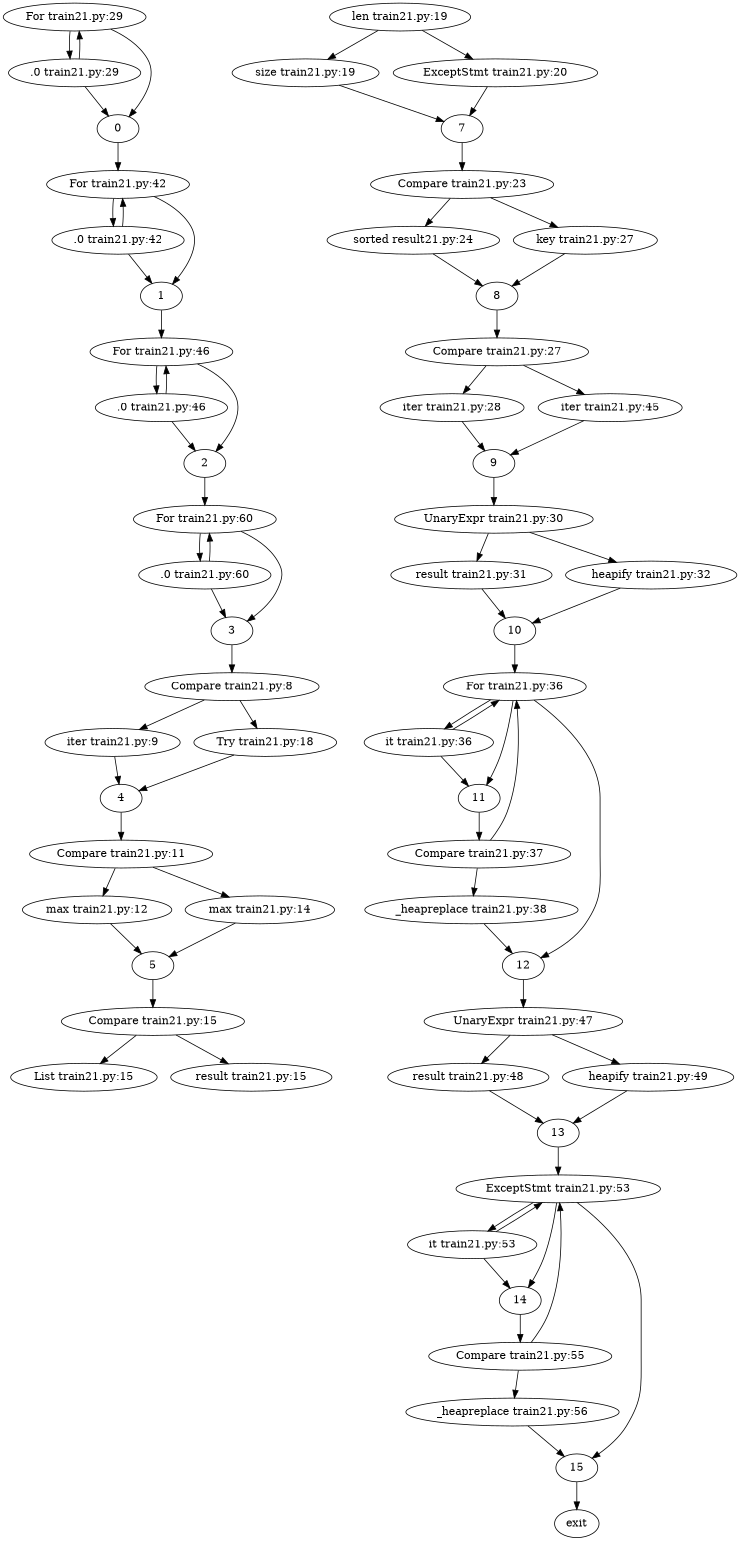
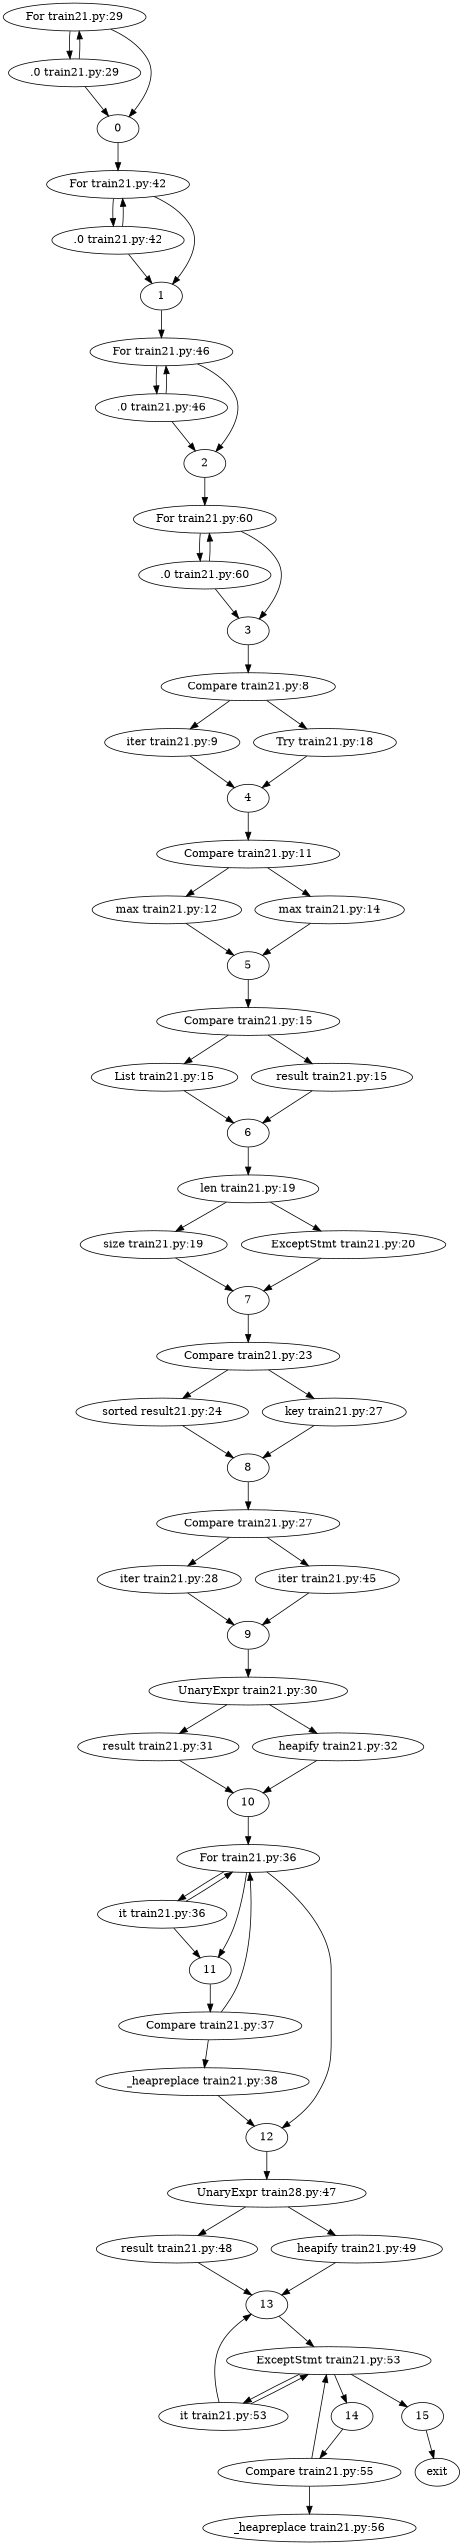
(523, 1021) -> (267, 2193)
none -> (248, 1133)
(494, 1270) -> (217, 2356)
(543, 1439) -> none
